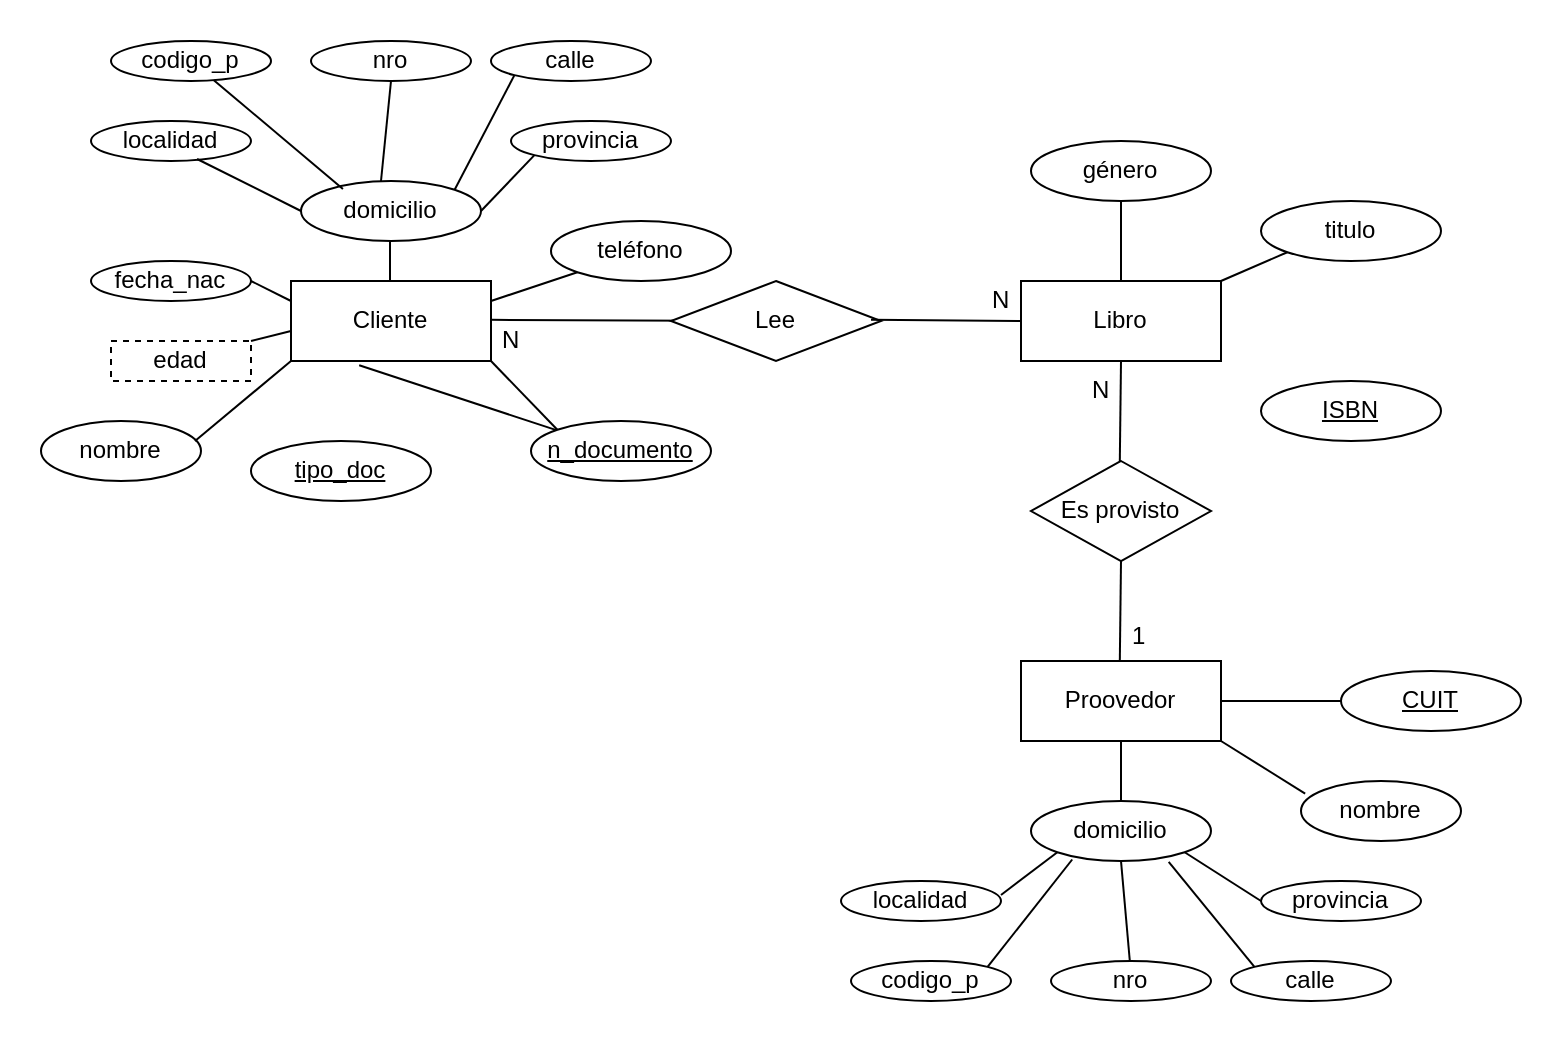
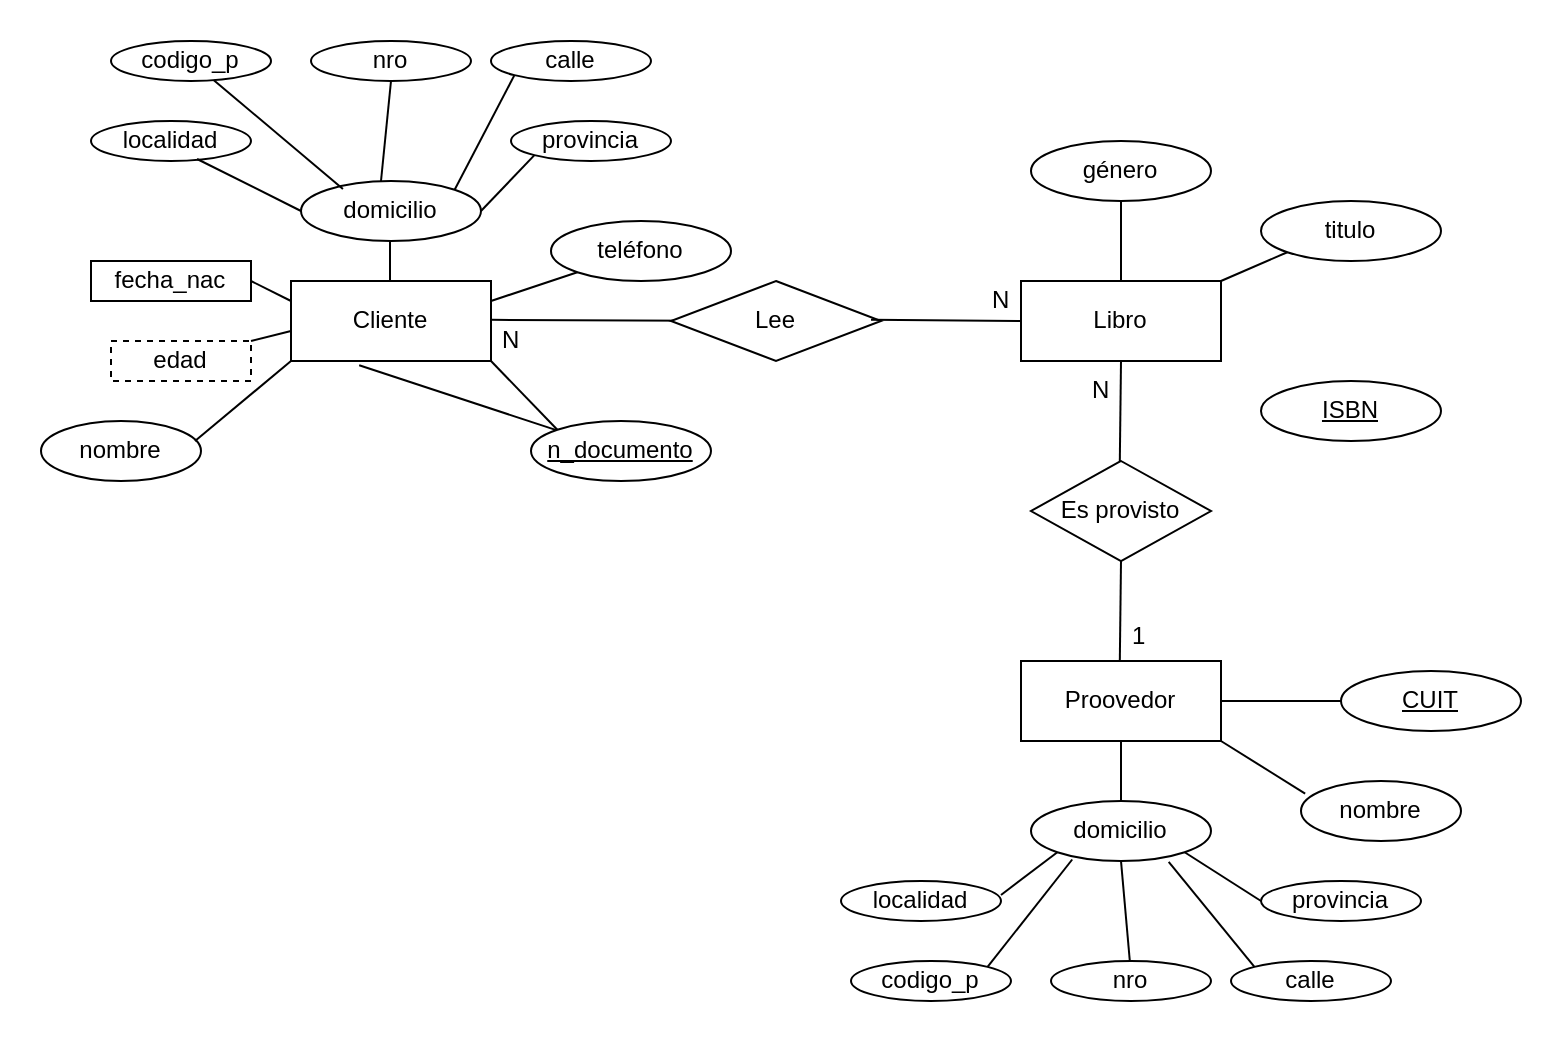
(171, 281) -> (171, 281)
(341, 471) -> none
